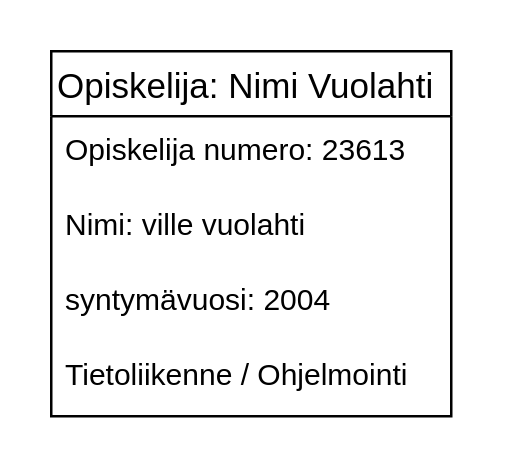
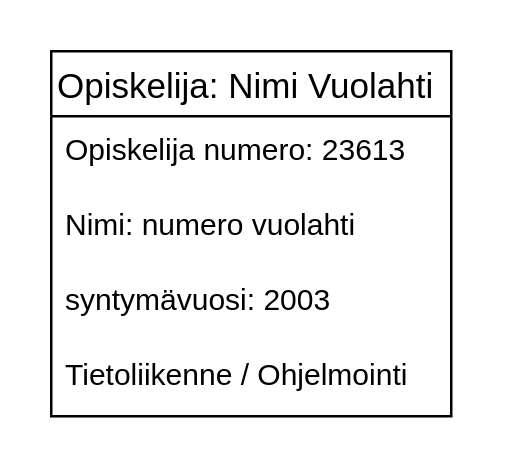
(194, 225) -> (214, 225)
(205, 300) -> (205, 300)
